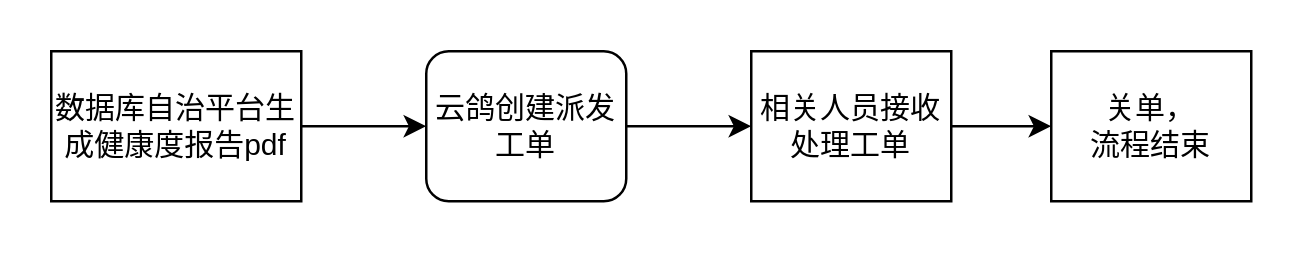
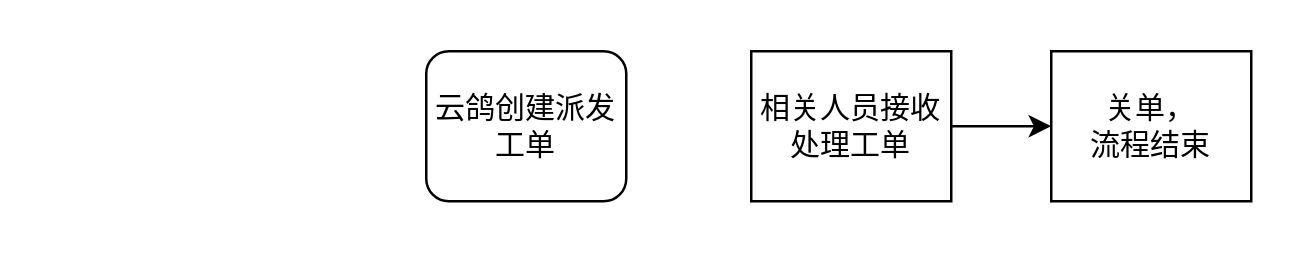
(176, 126) -> none
(355, 126) -> none
(680, 126) -> none
